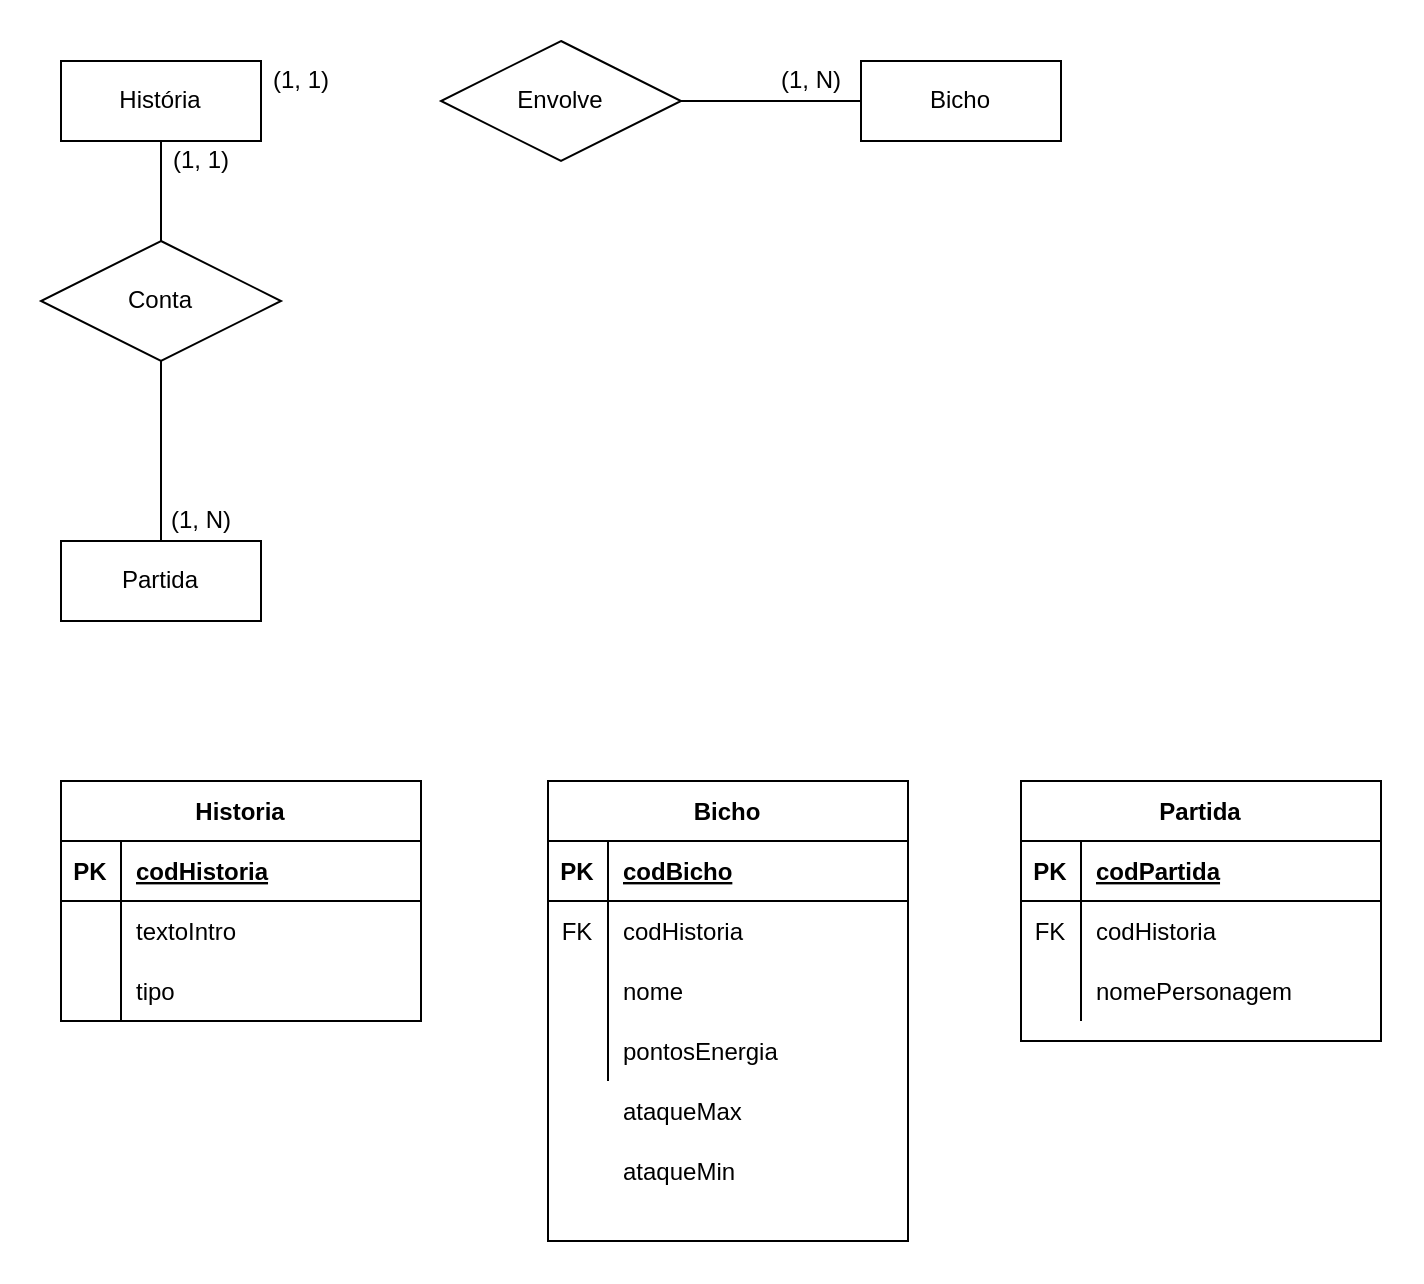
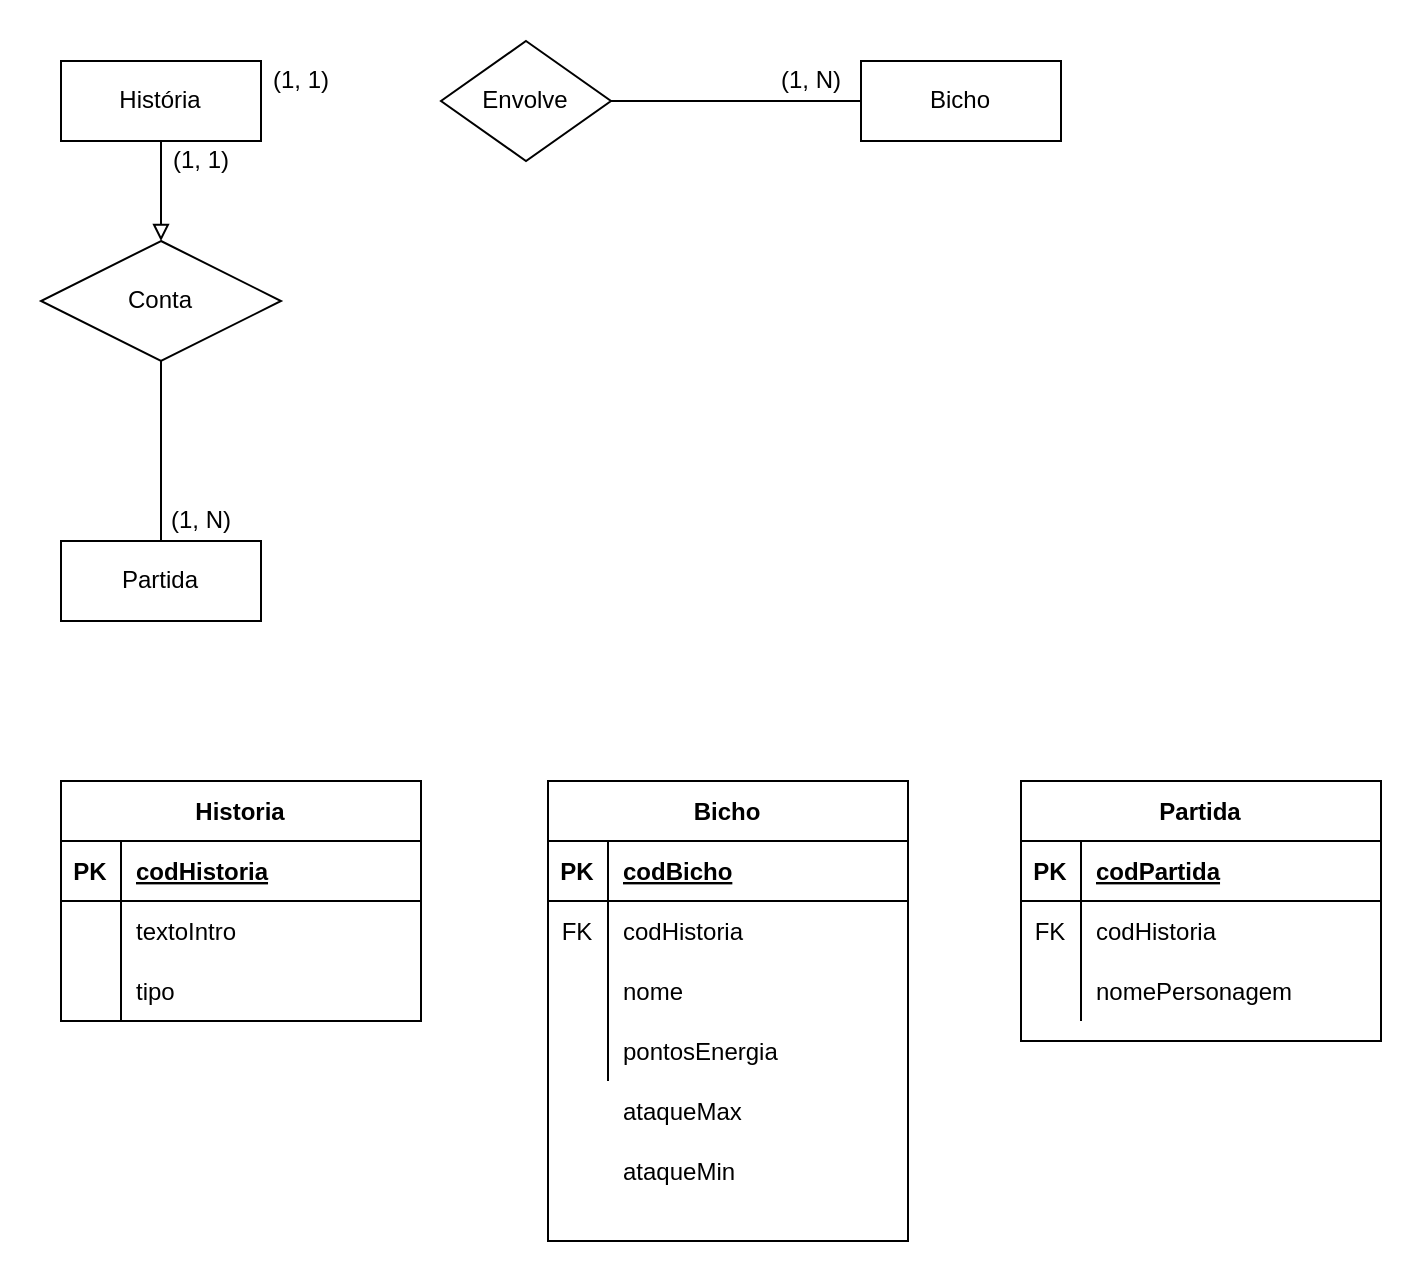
(561, 101) -> (526, 101)
(161, 230) -> (161, 223)
